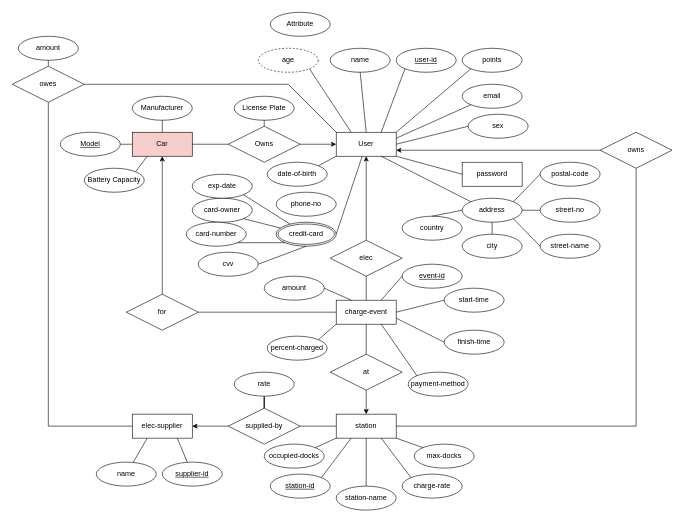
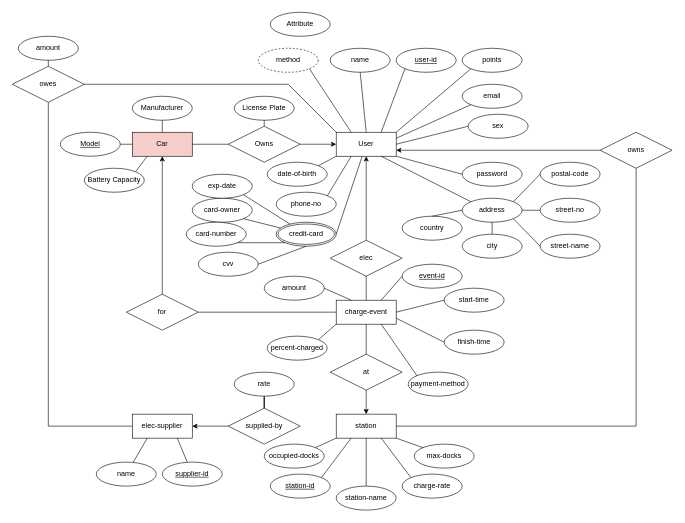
(288, 60) -> (288, 60)
(492, 174) -> (492, 174)
none -> (339, 176)
(318, 426) -> none
